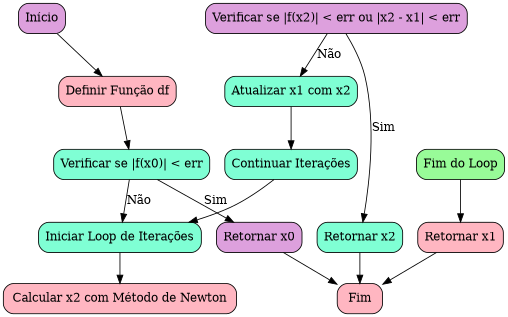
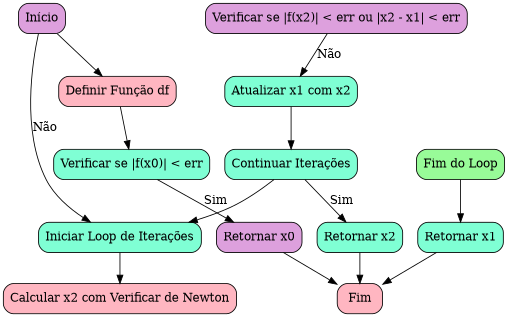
(371, 121) -> (323, 198)
(127, 197) -> (33, 134)
(461, 237) -> (461, 237)
(120, 299) -> (120, 299)
